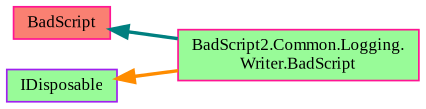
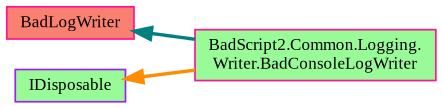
(62, 23) -> (70, 23)
(298, 55) -> (315, 55)
